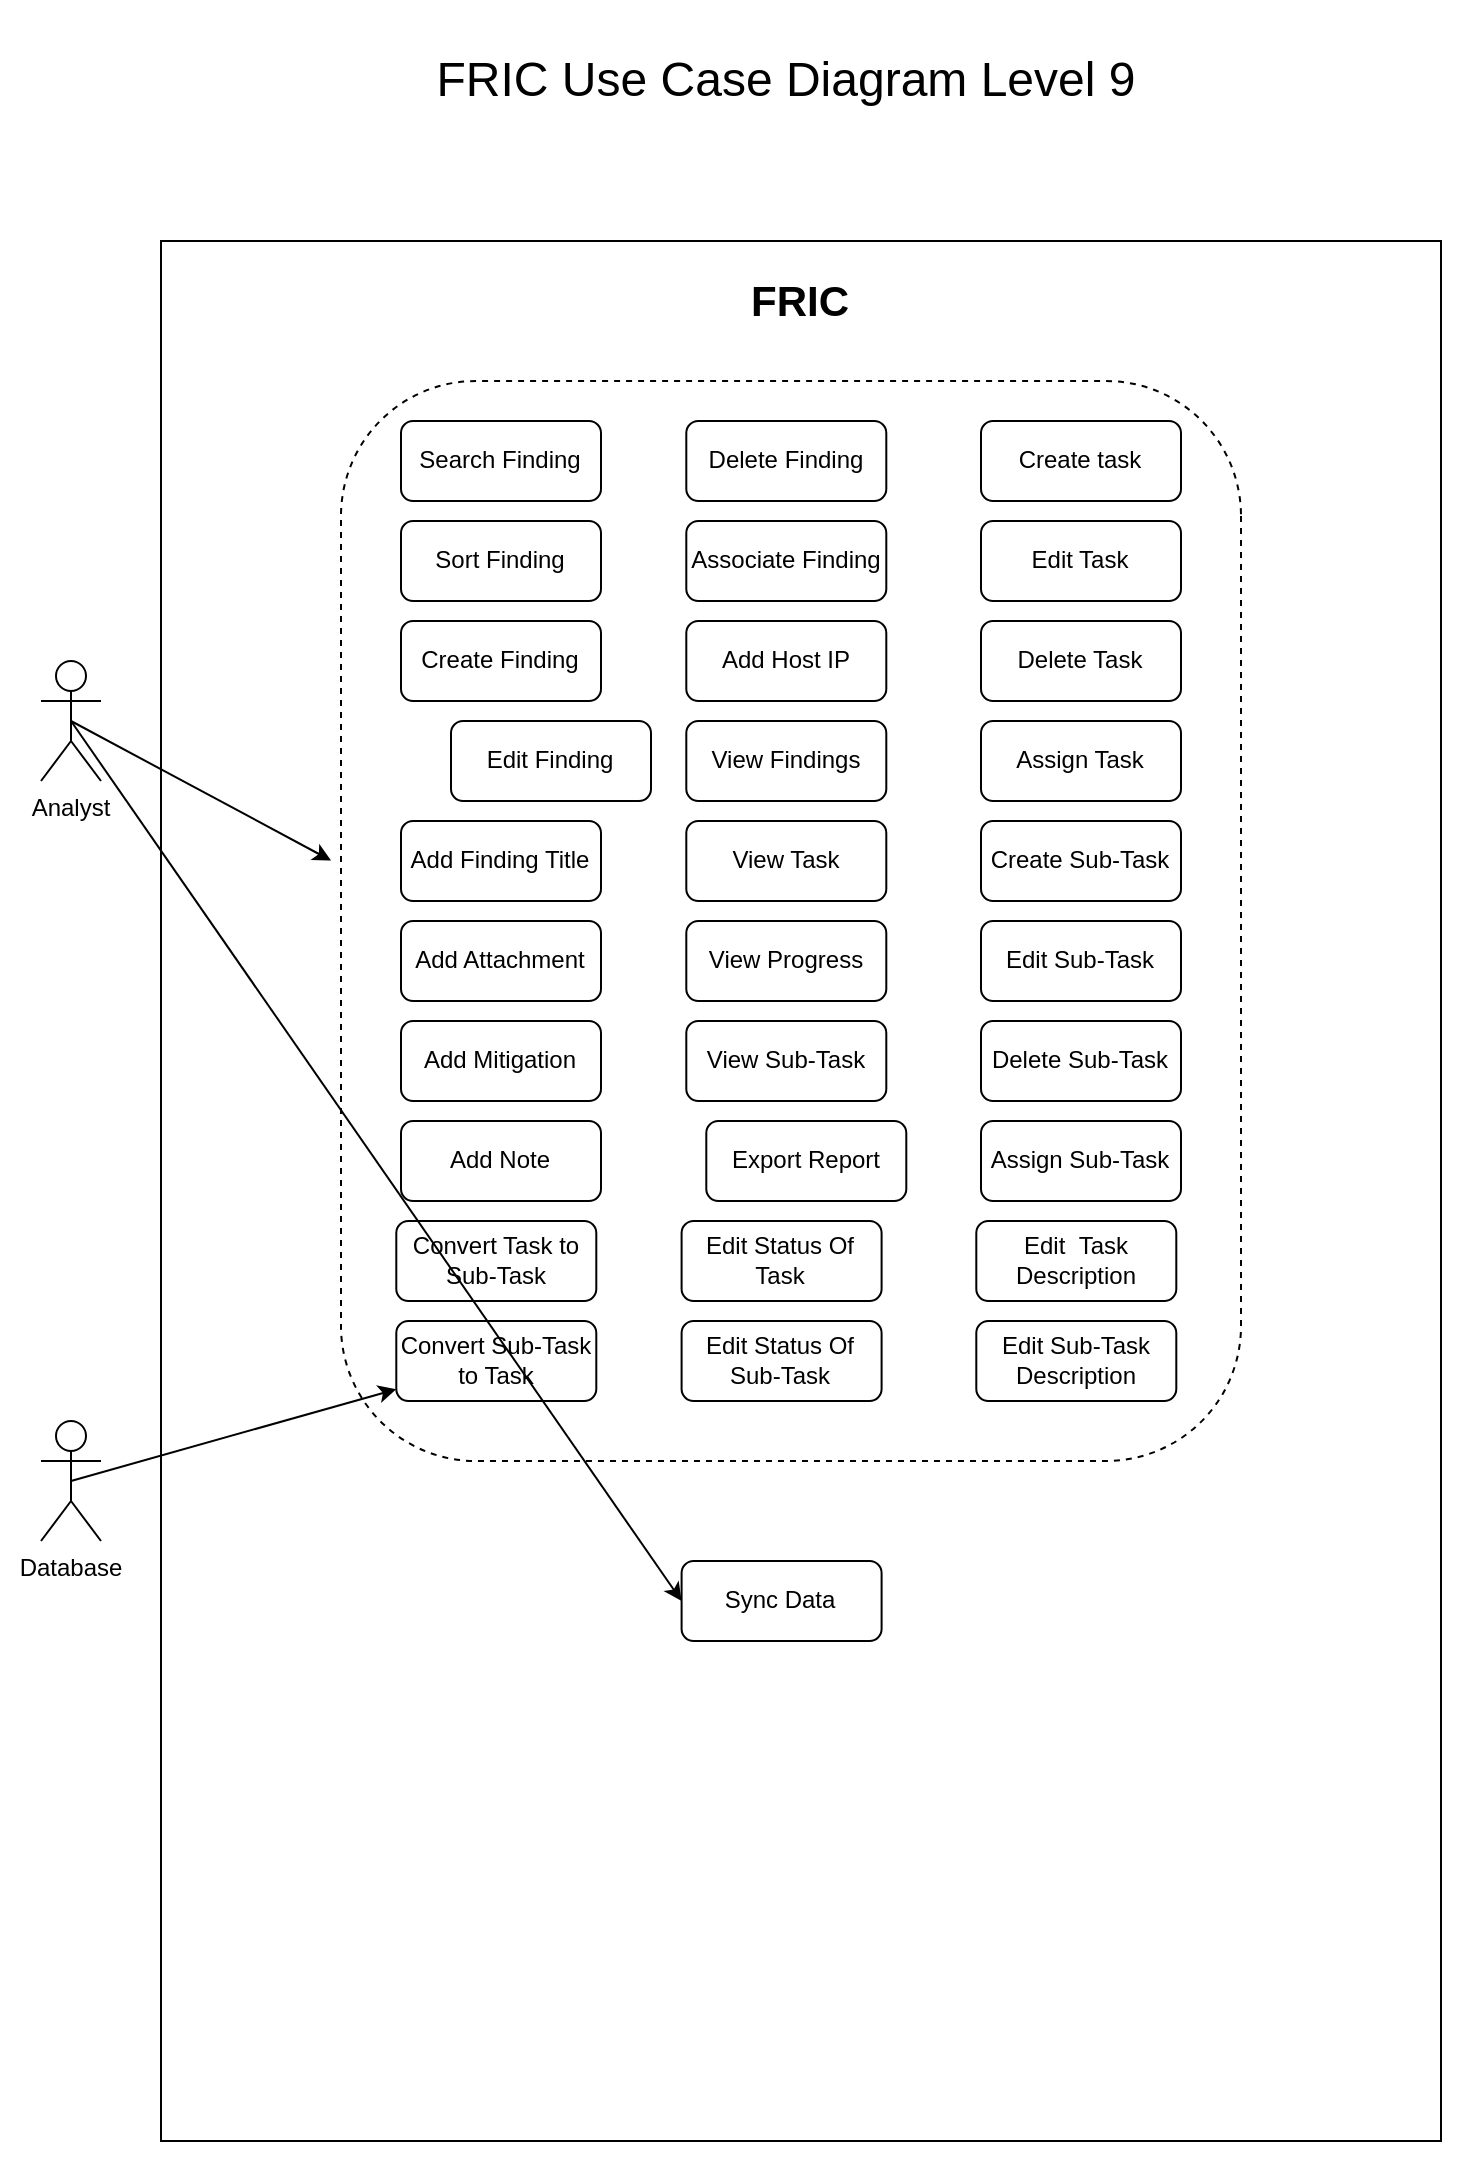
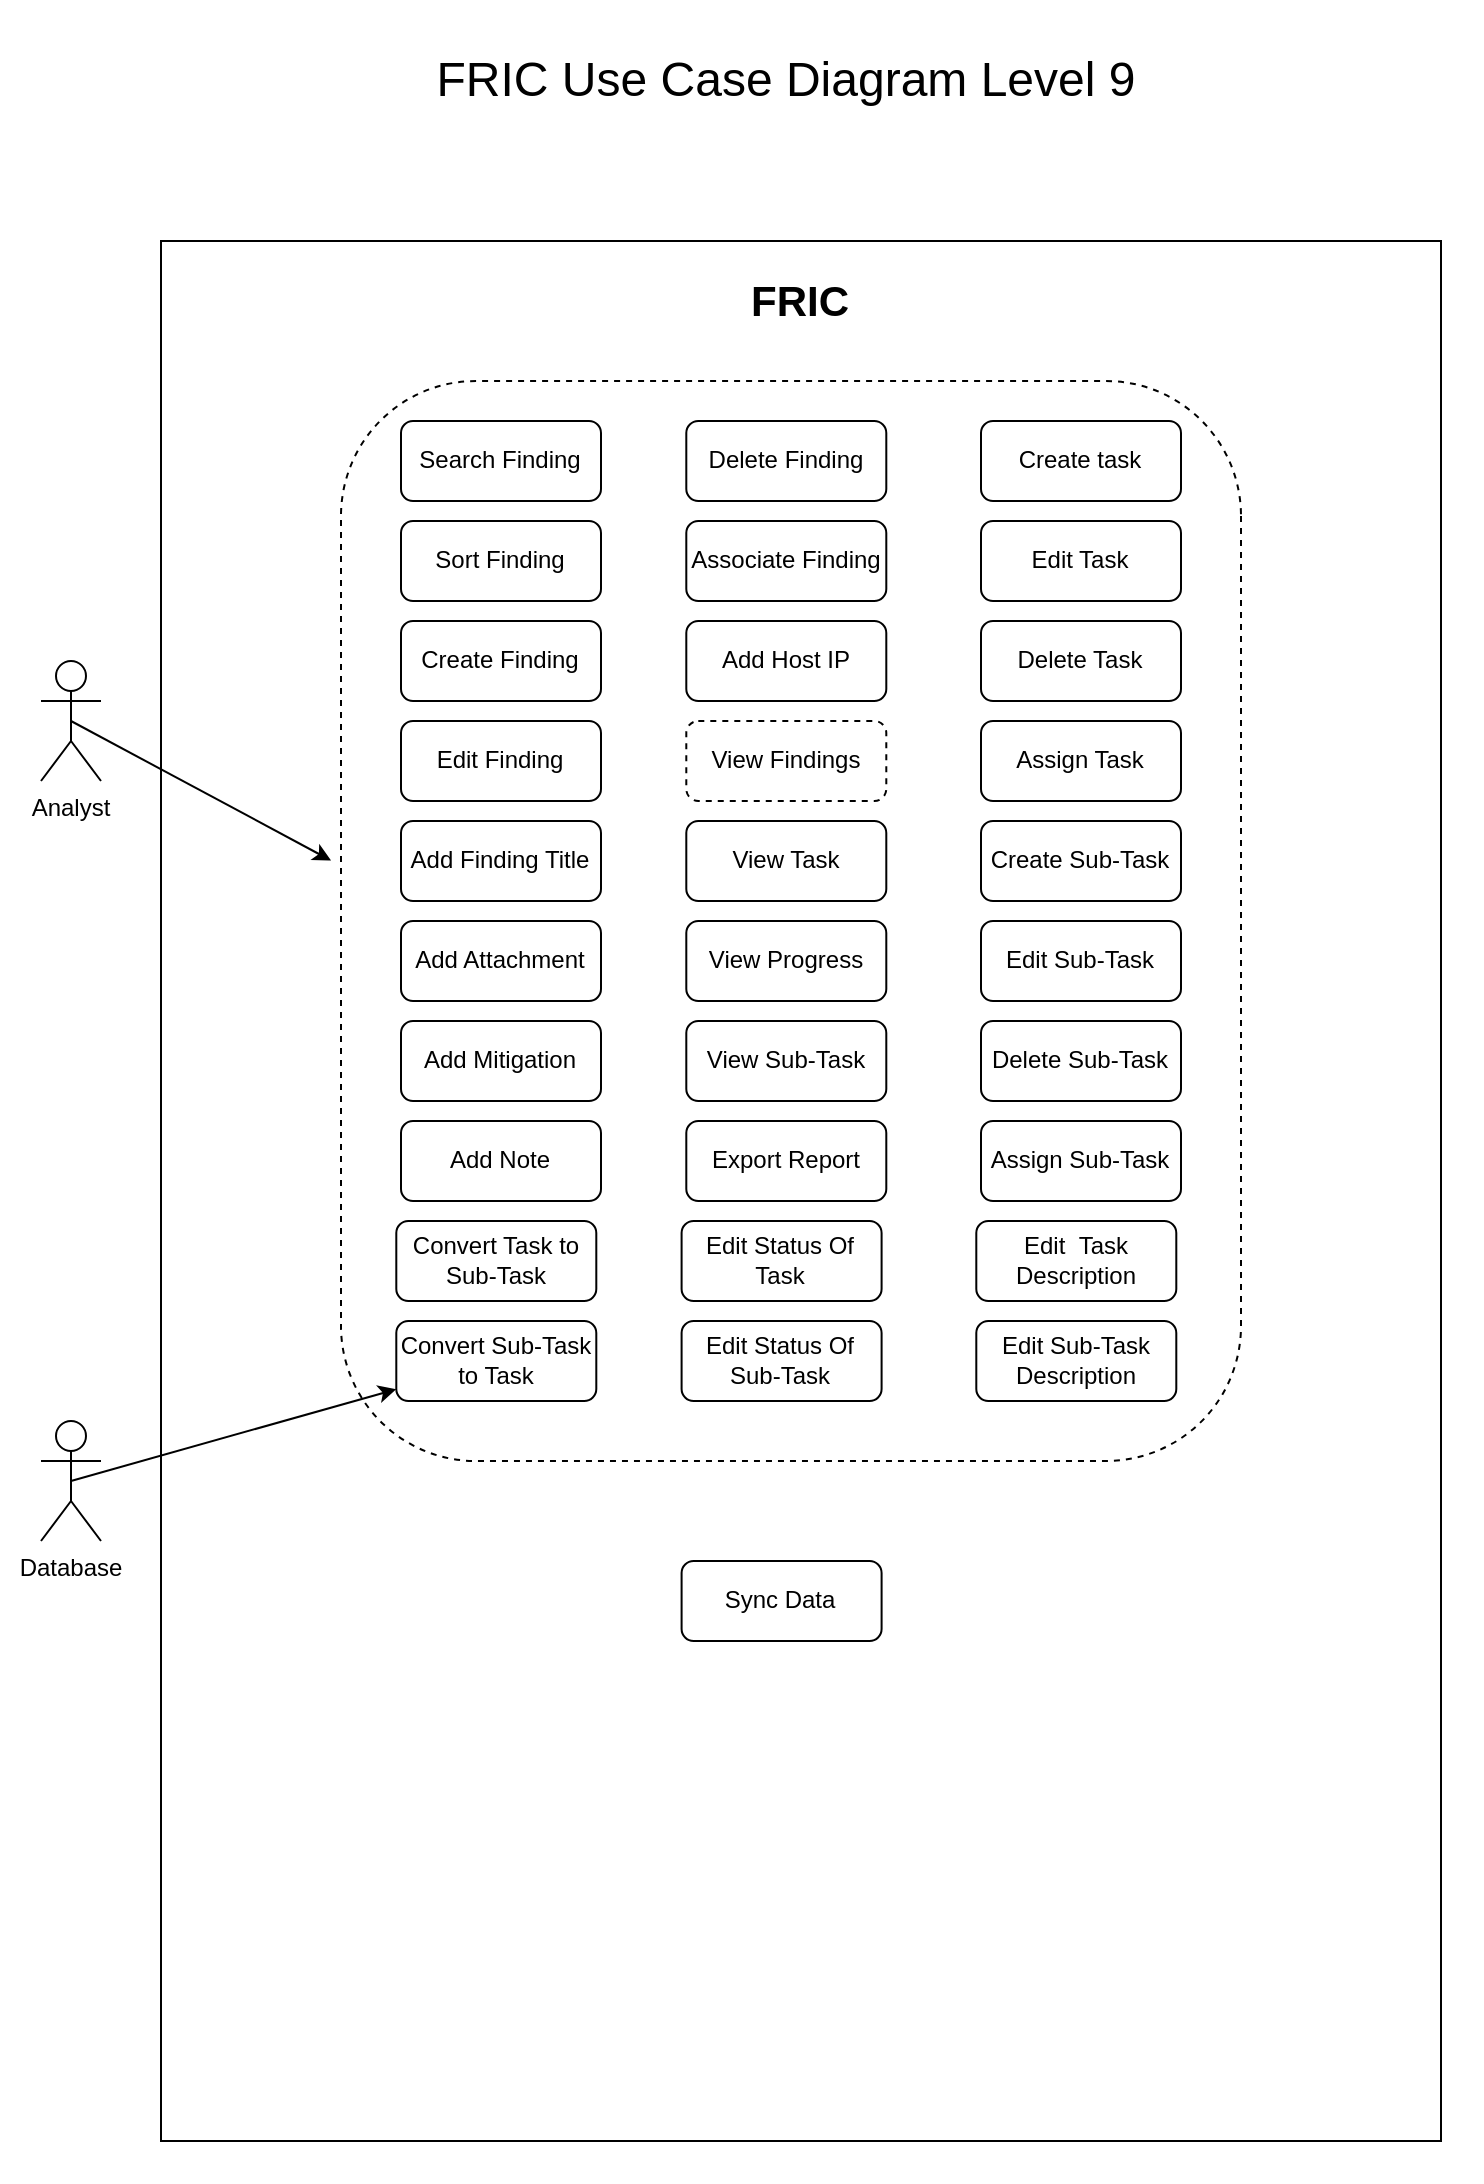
(551, 761) -> (501, 761)
(786, 761) -> (786, 761)
(374, 1158) -> none
(806, 1161) -> (786, 1161)
